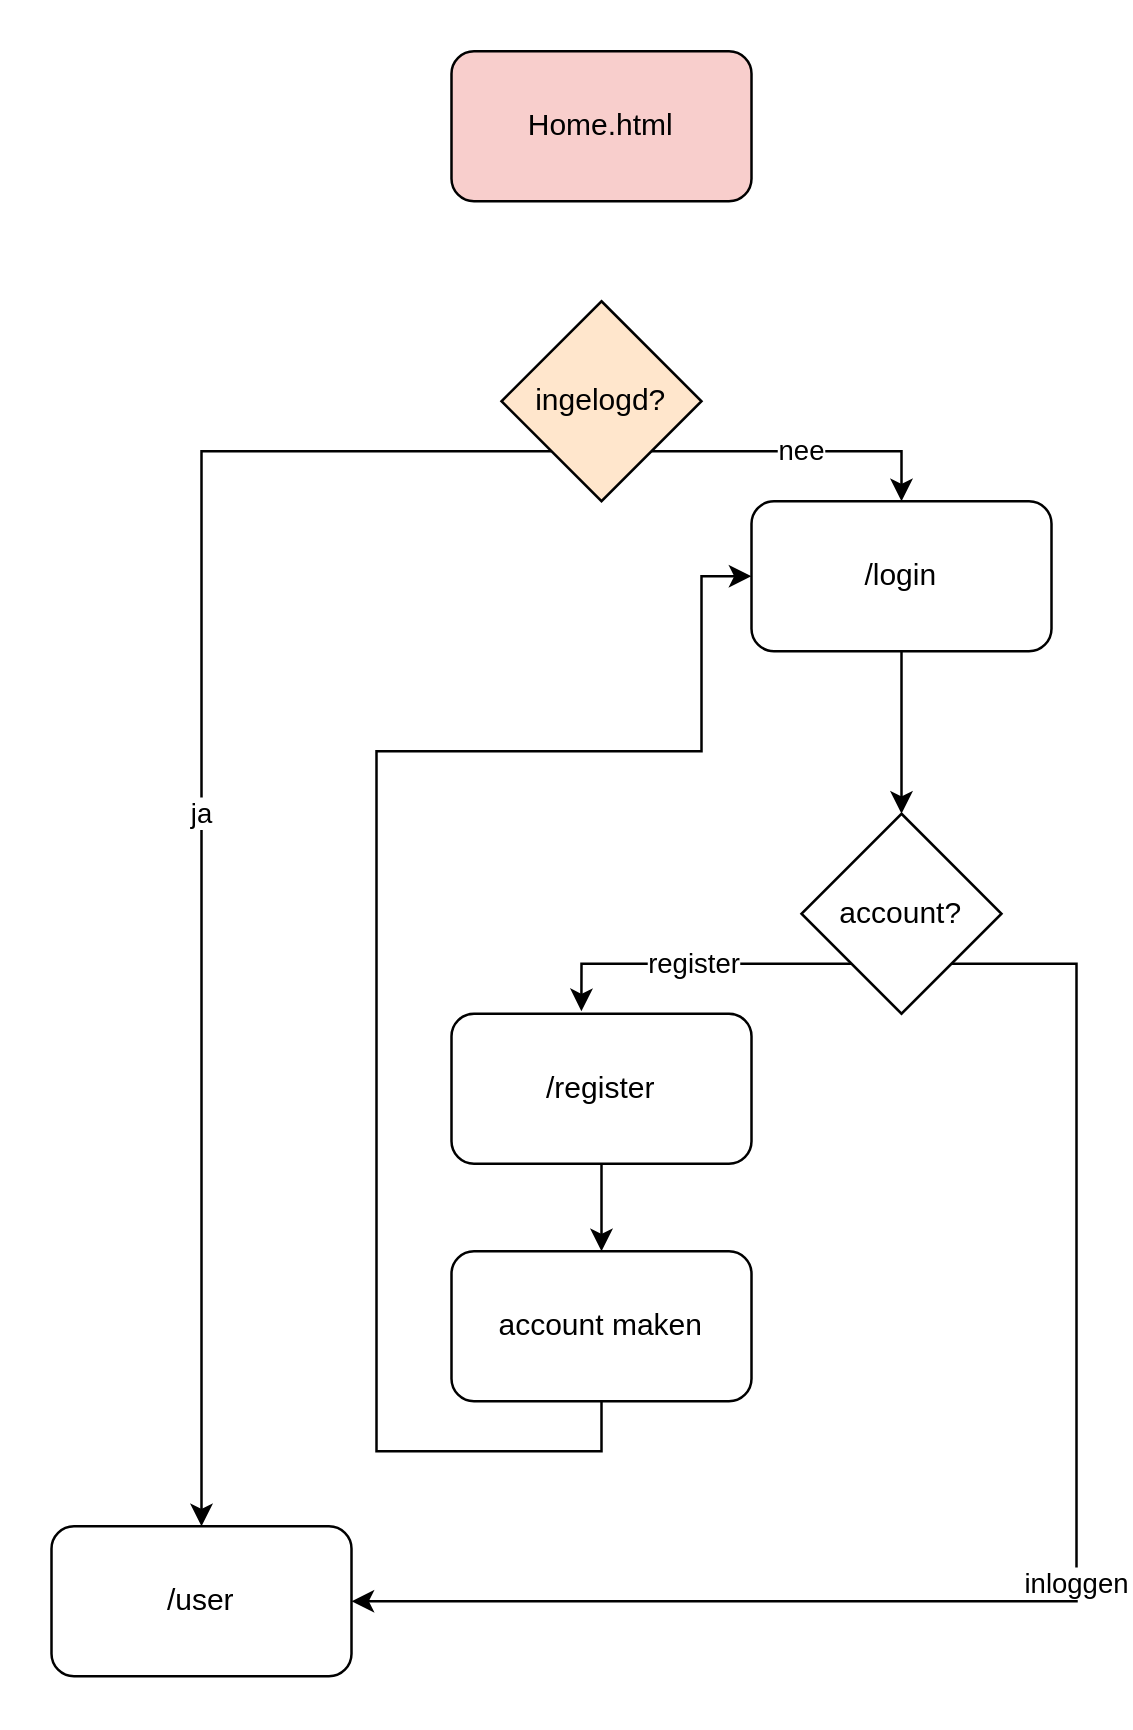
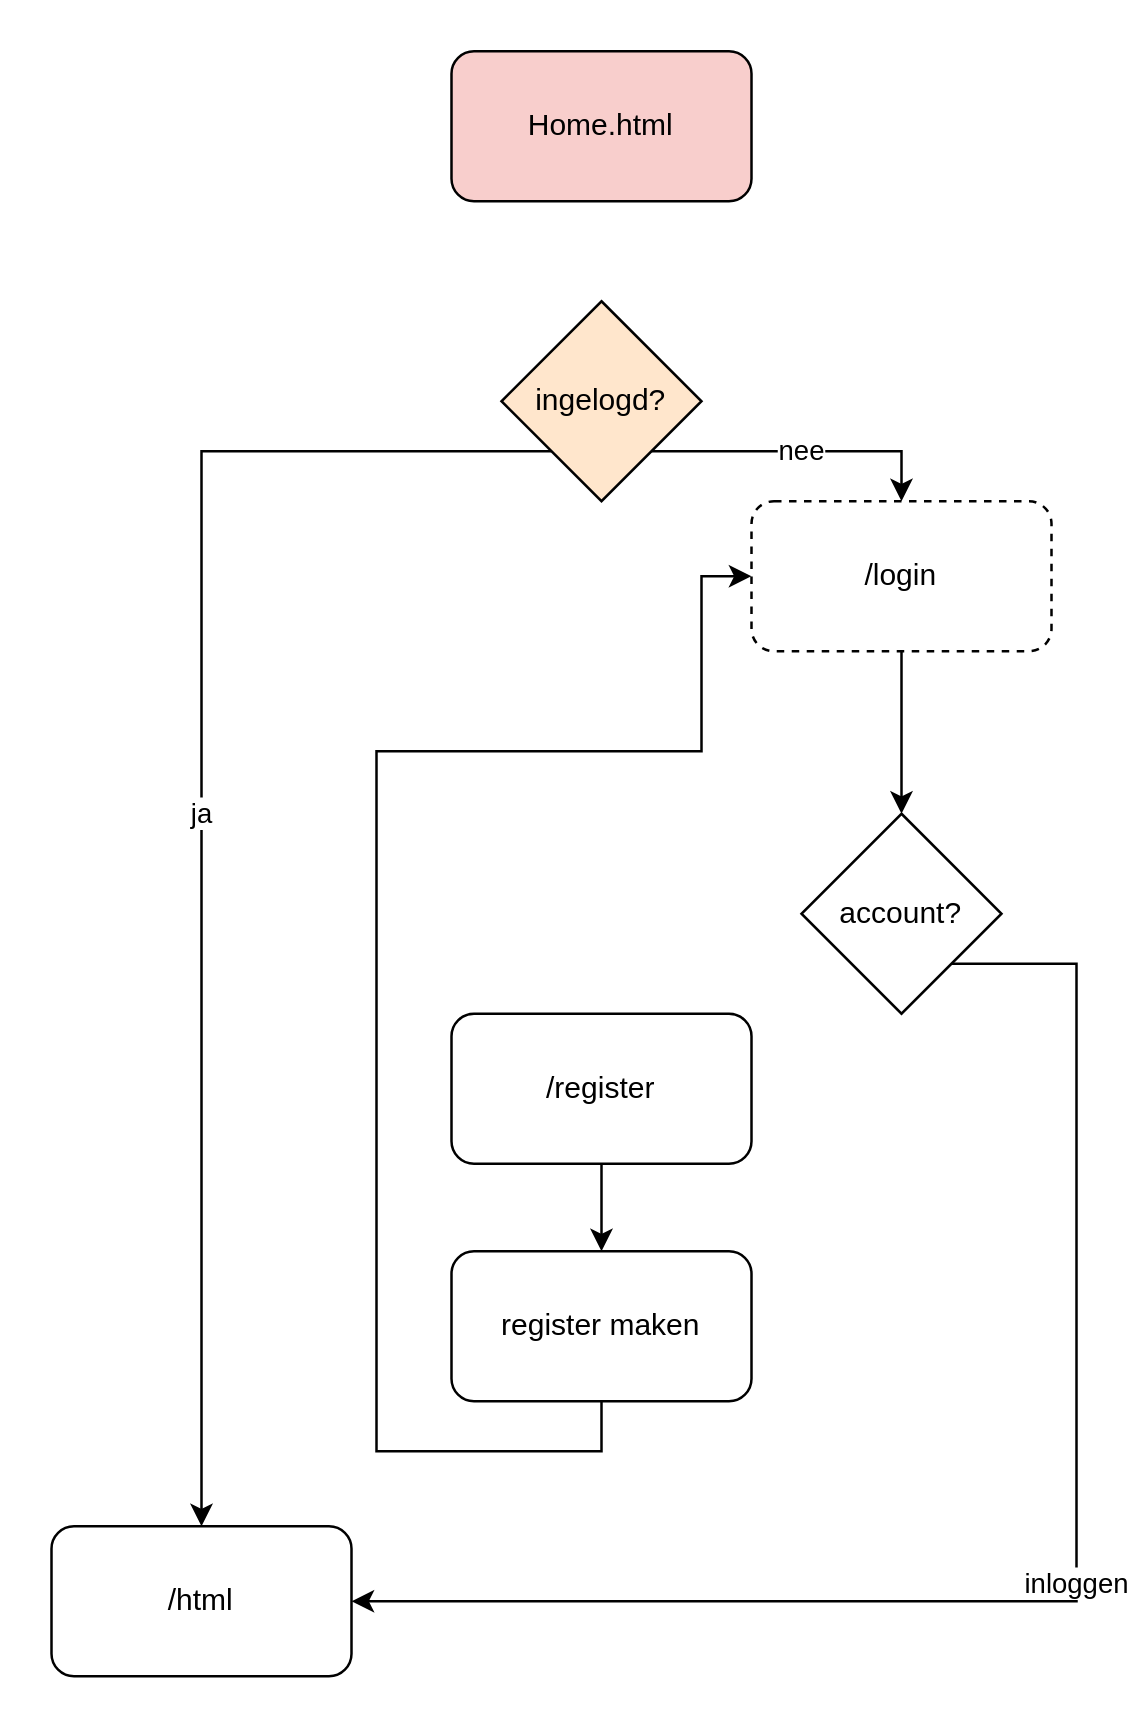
(901, 576) -> (901, 576)
(701, 964) -> none
(601, 1326) -> (601, 1326)
(201, 1601) -> (201, 1601)
